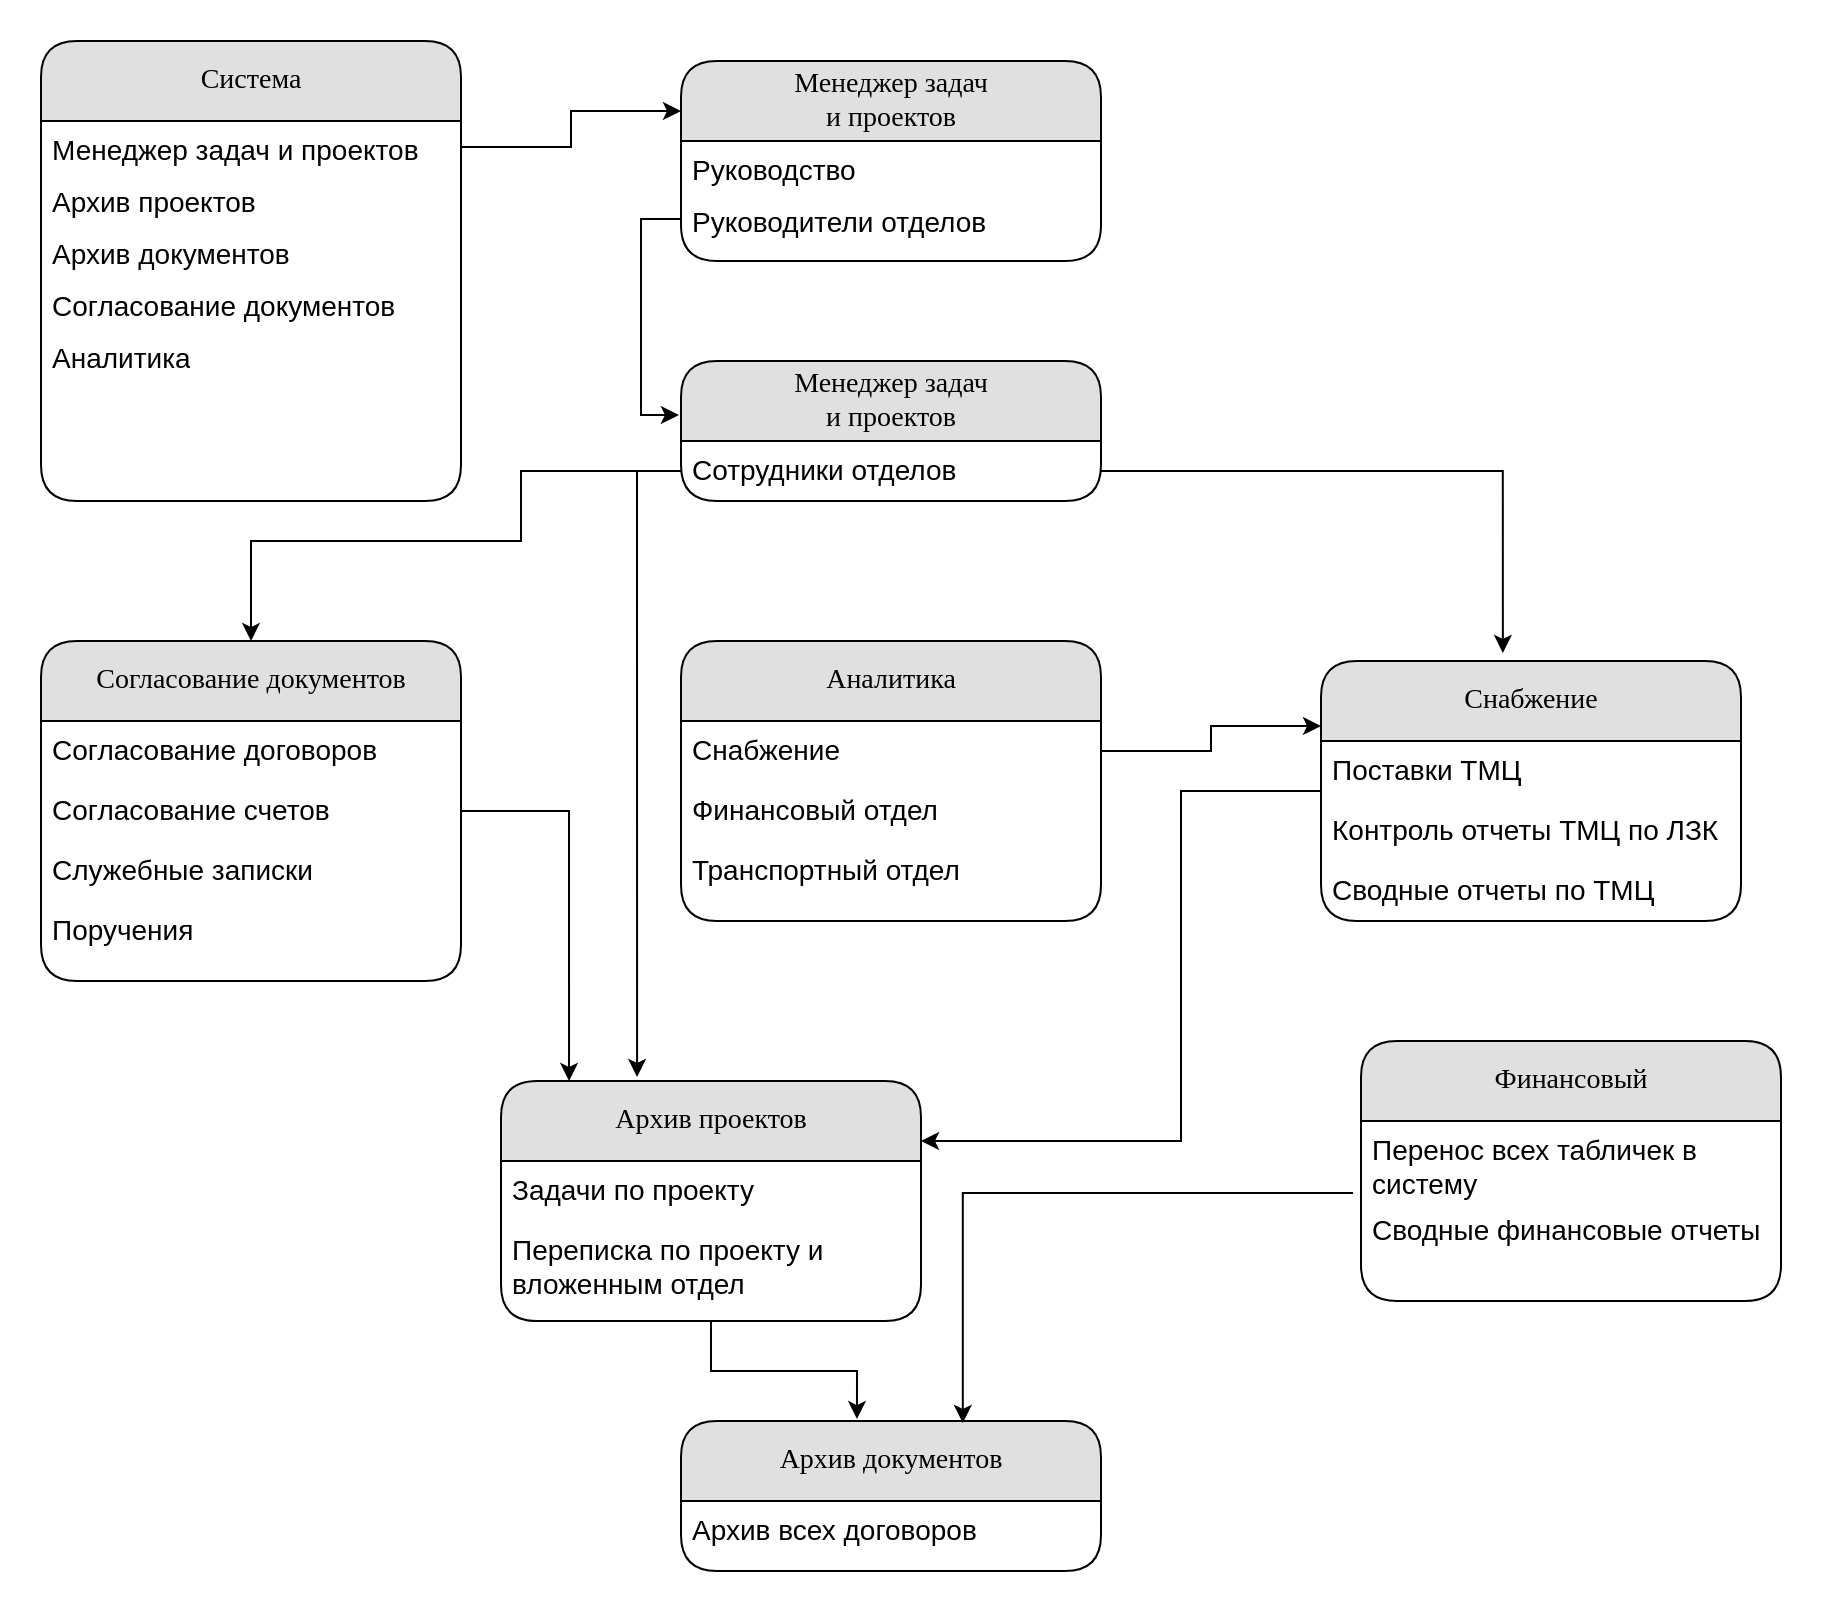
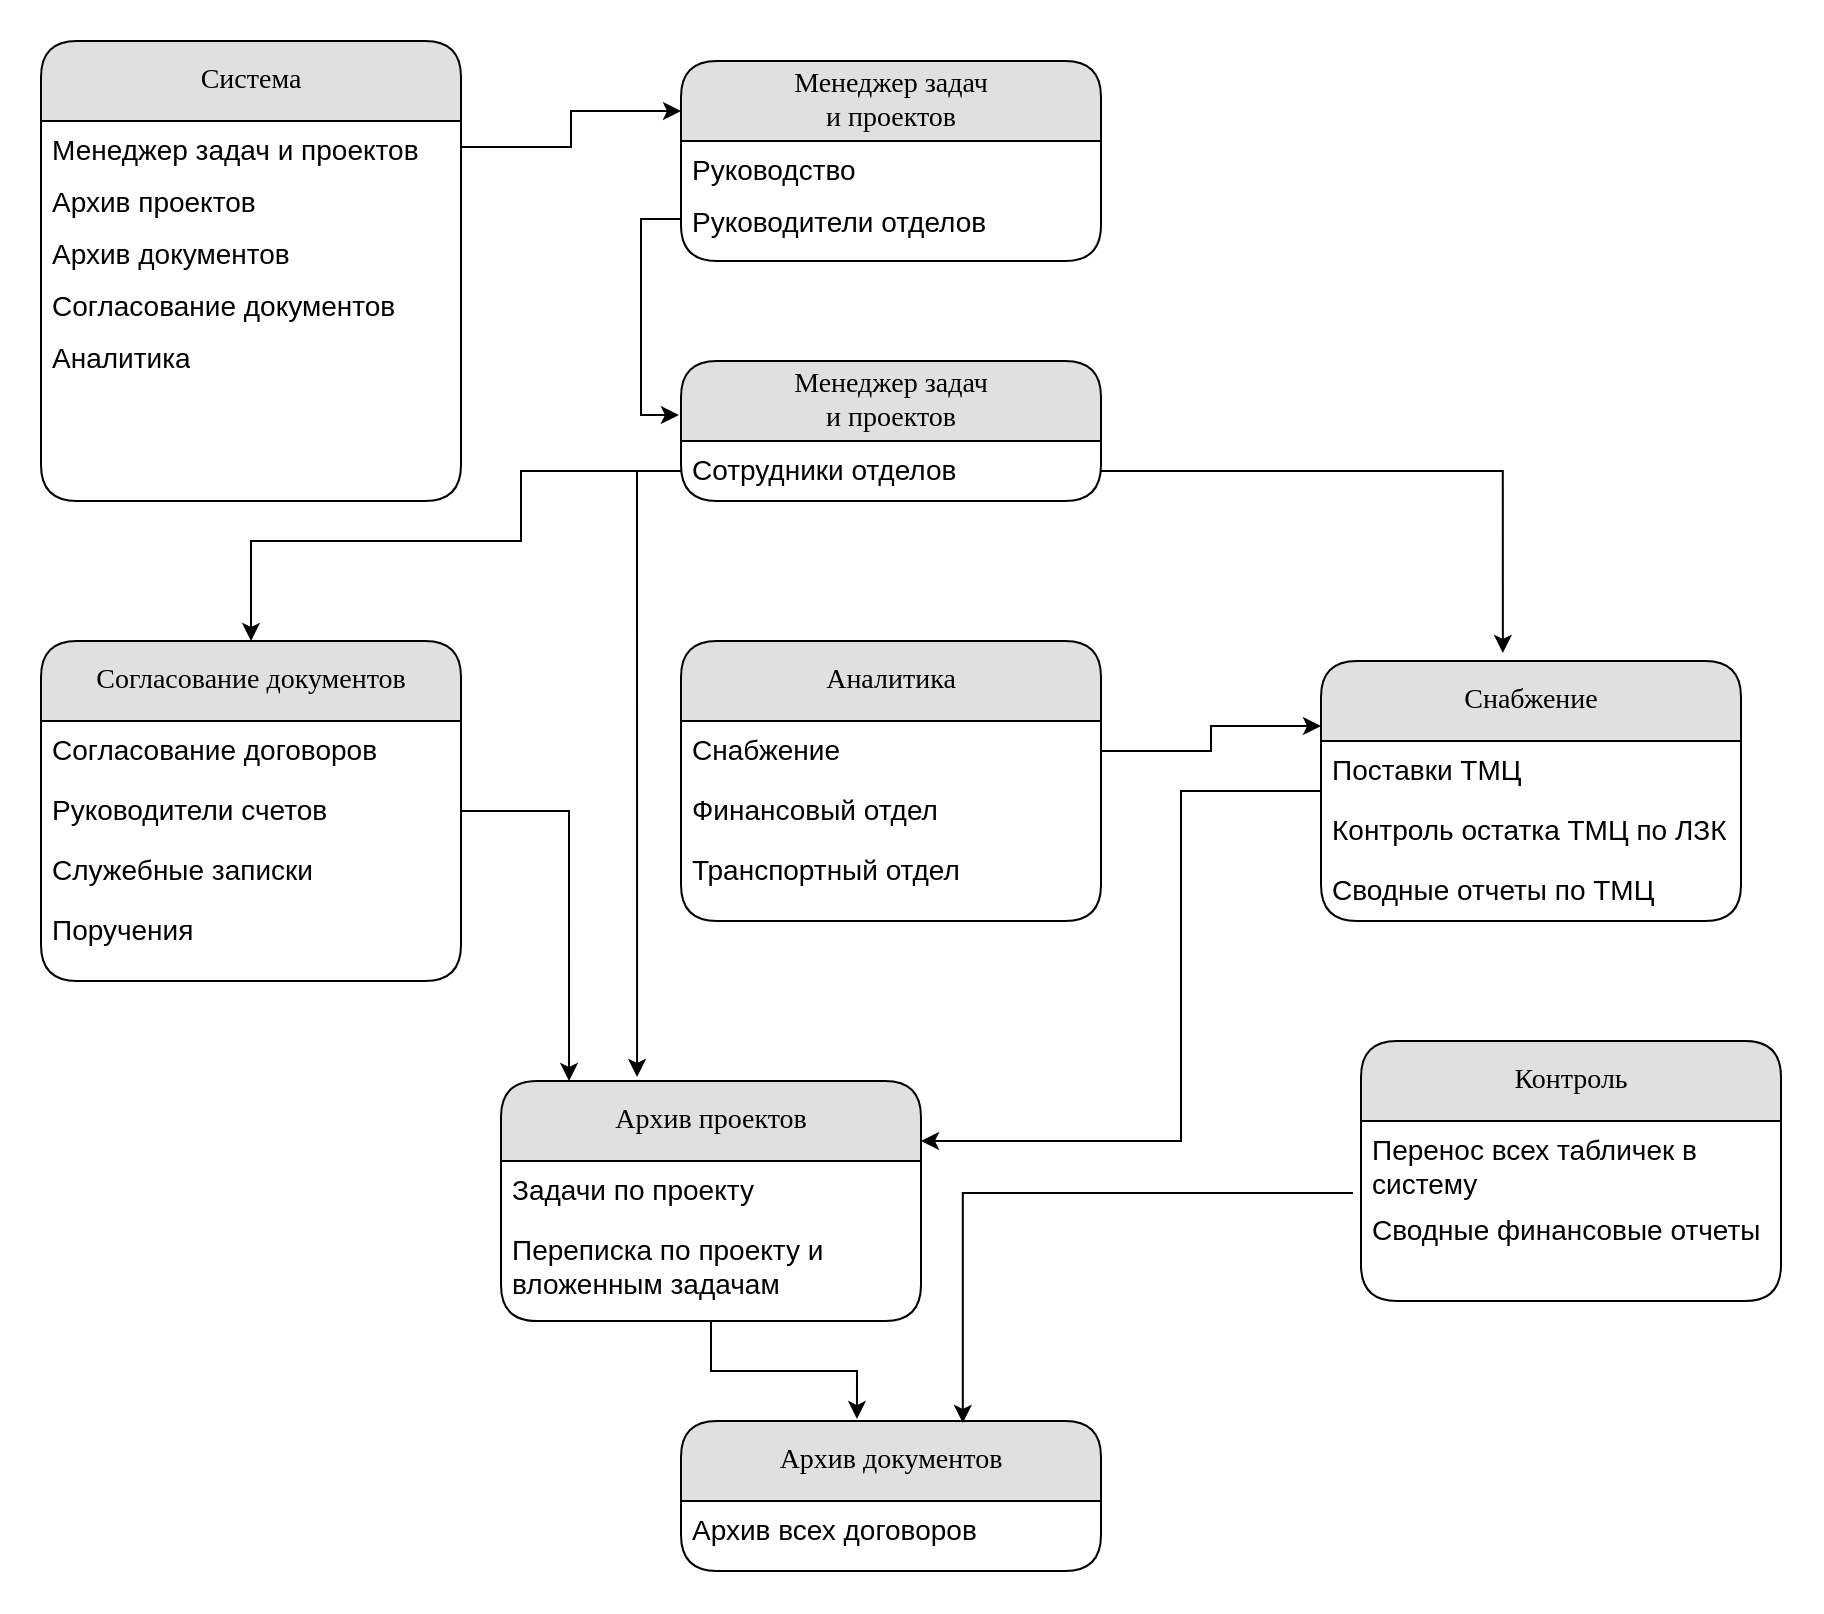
(178, 809) -> (178, 809)
(1495, 829) -> (1502, 829)
(1572, 1081) -> (1572, 1081)
(713, 1264) -> (713, 1264)
